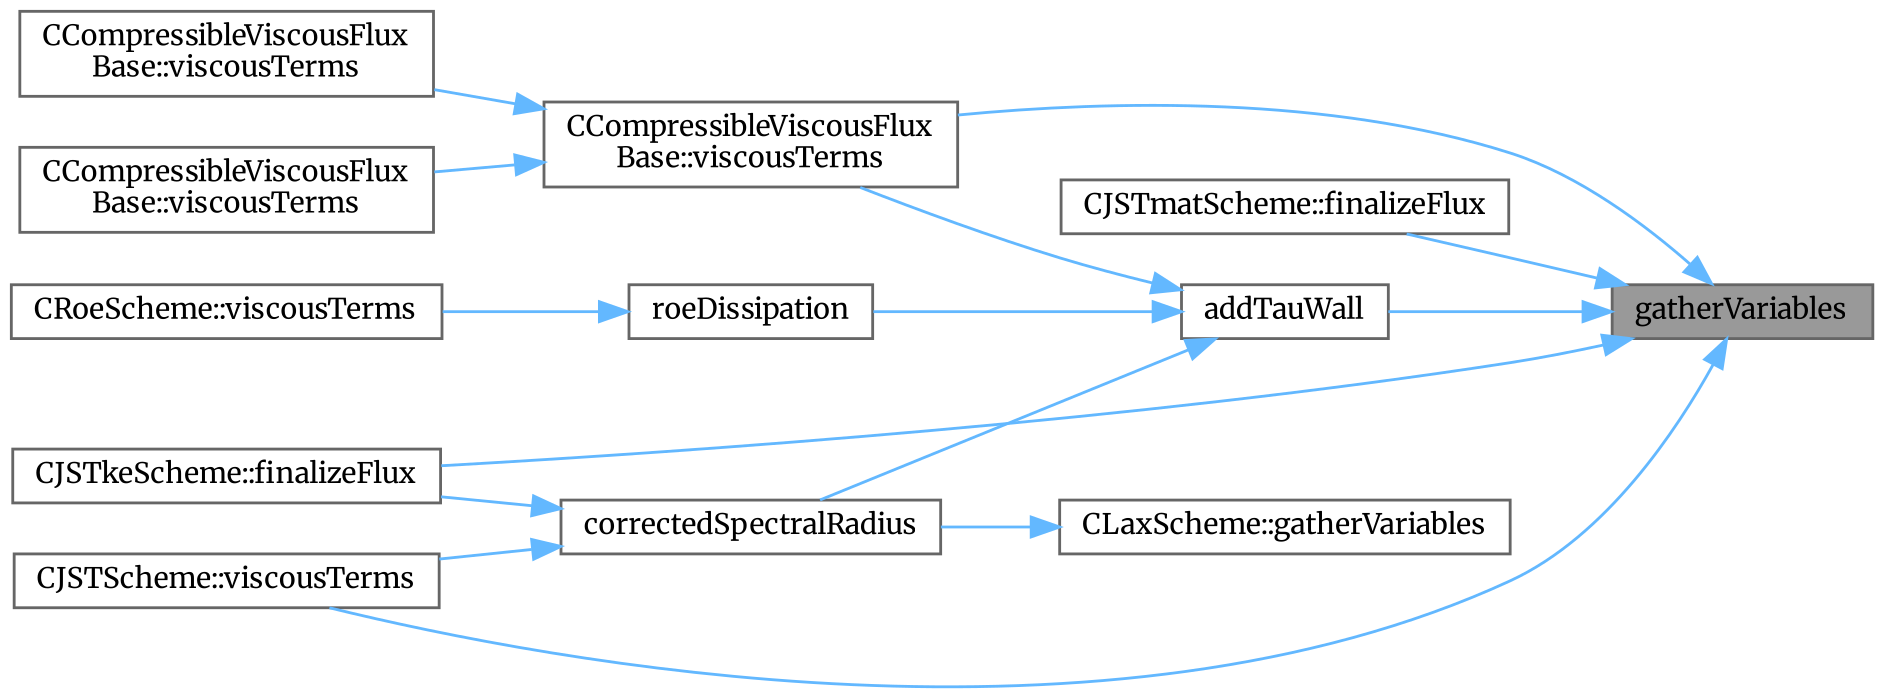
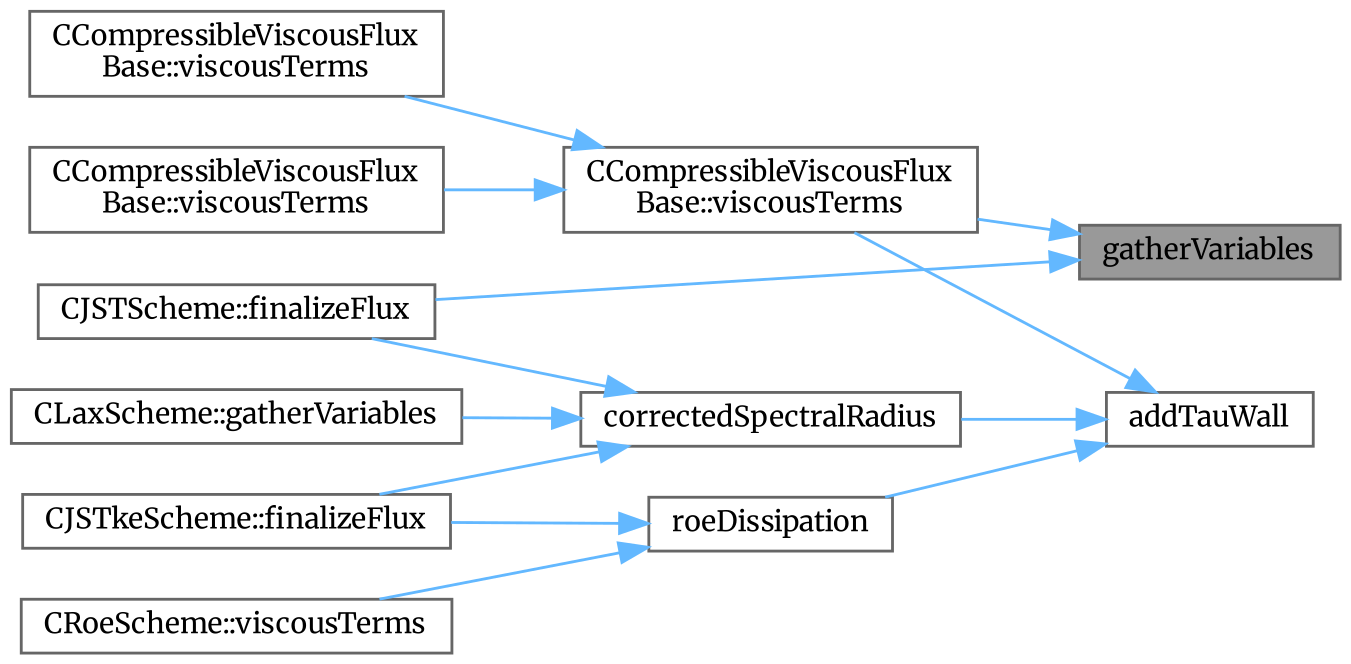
(1285, 207) -> none
(1485, 312) -> none
(1082, 416) -> (535, 523)
(986, 527) -> (507, 418)
(227, 581) -> (237, 312)
